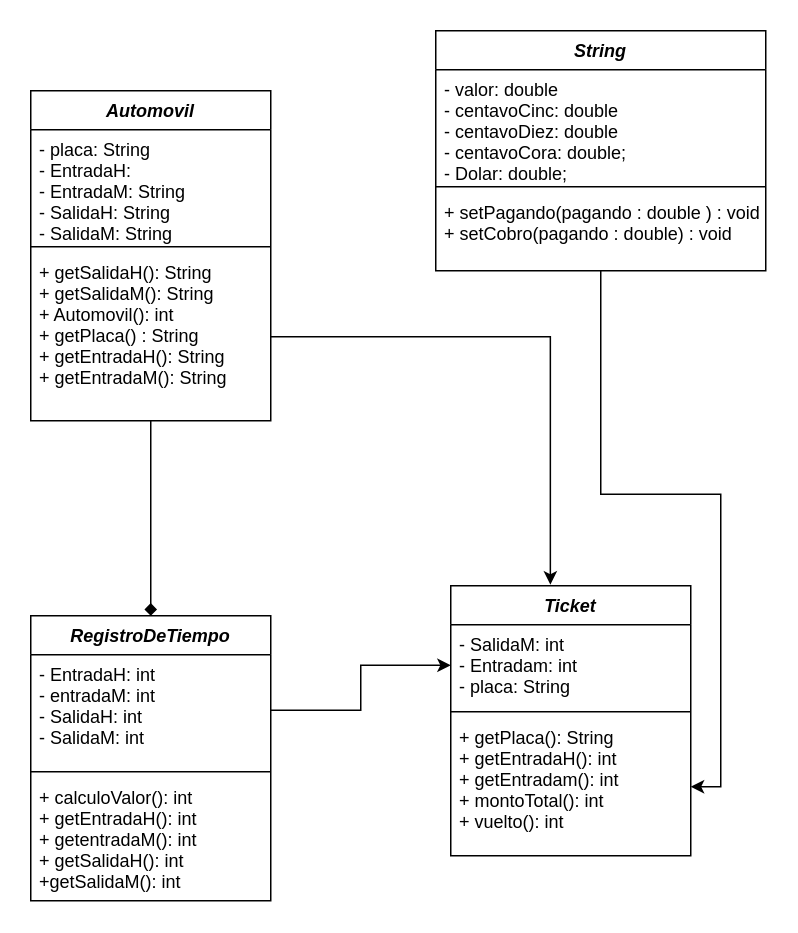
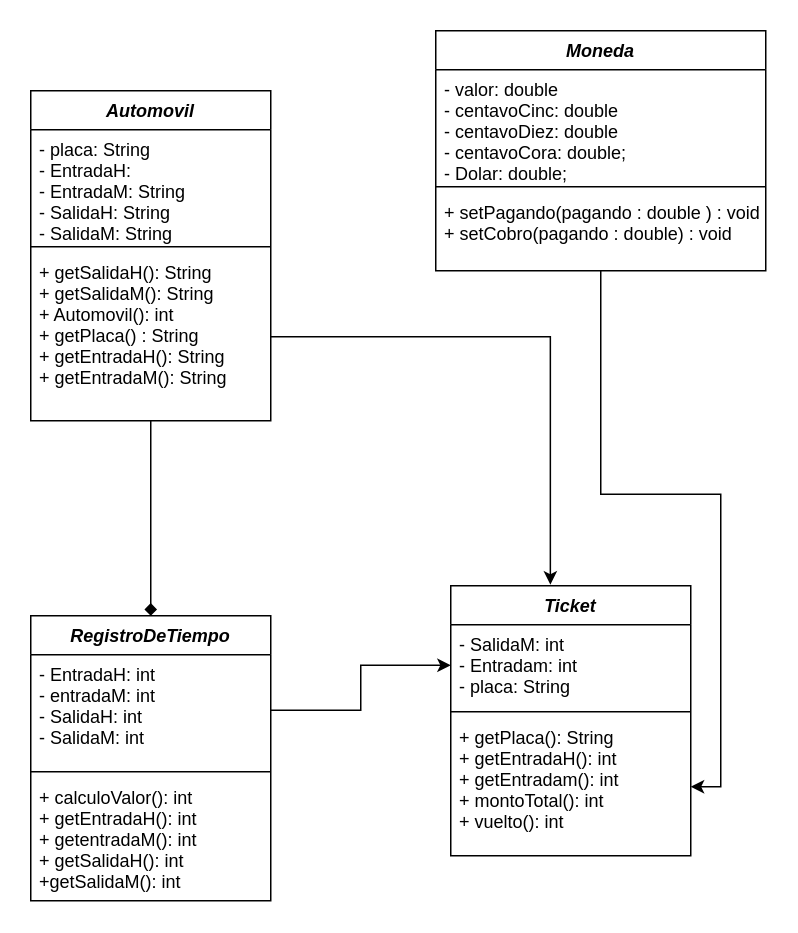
(600, 51) -> (600, 51)
